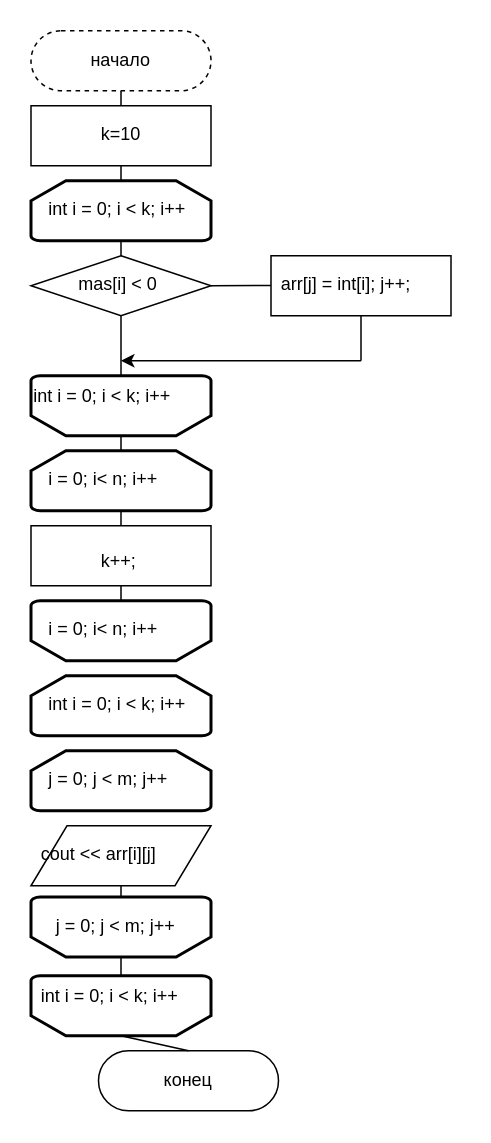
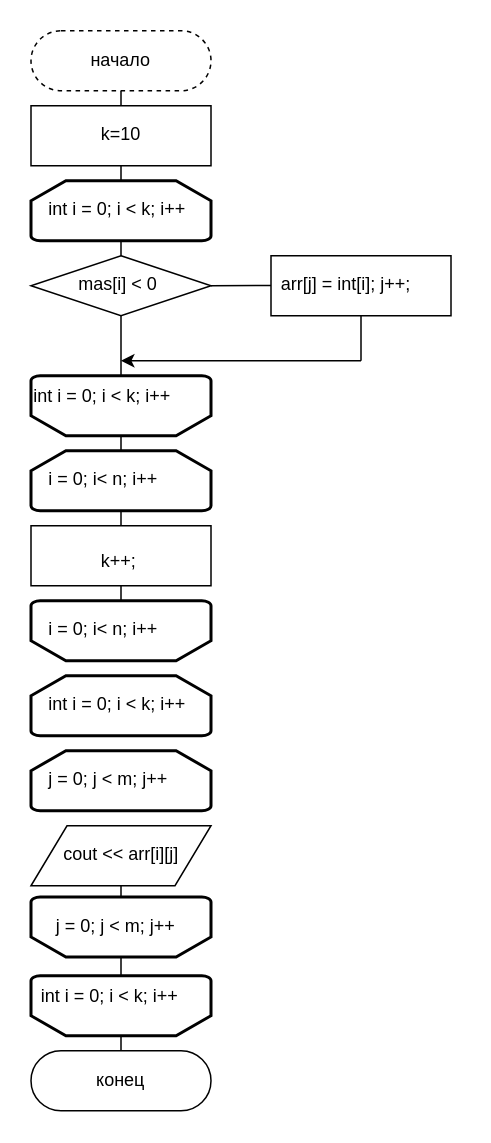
(98, 856) -> (121, 856)
(188, 1081) -> (121, 1081)
